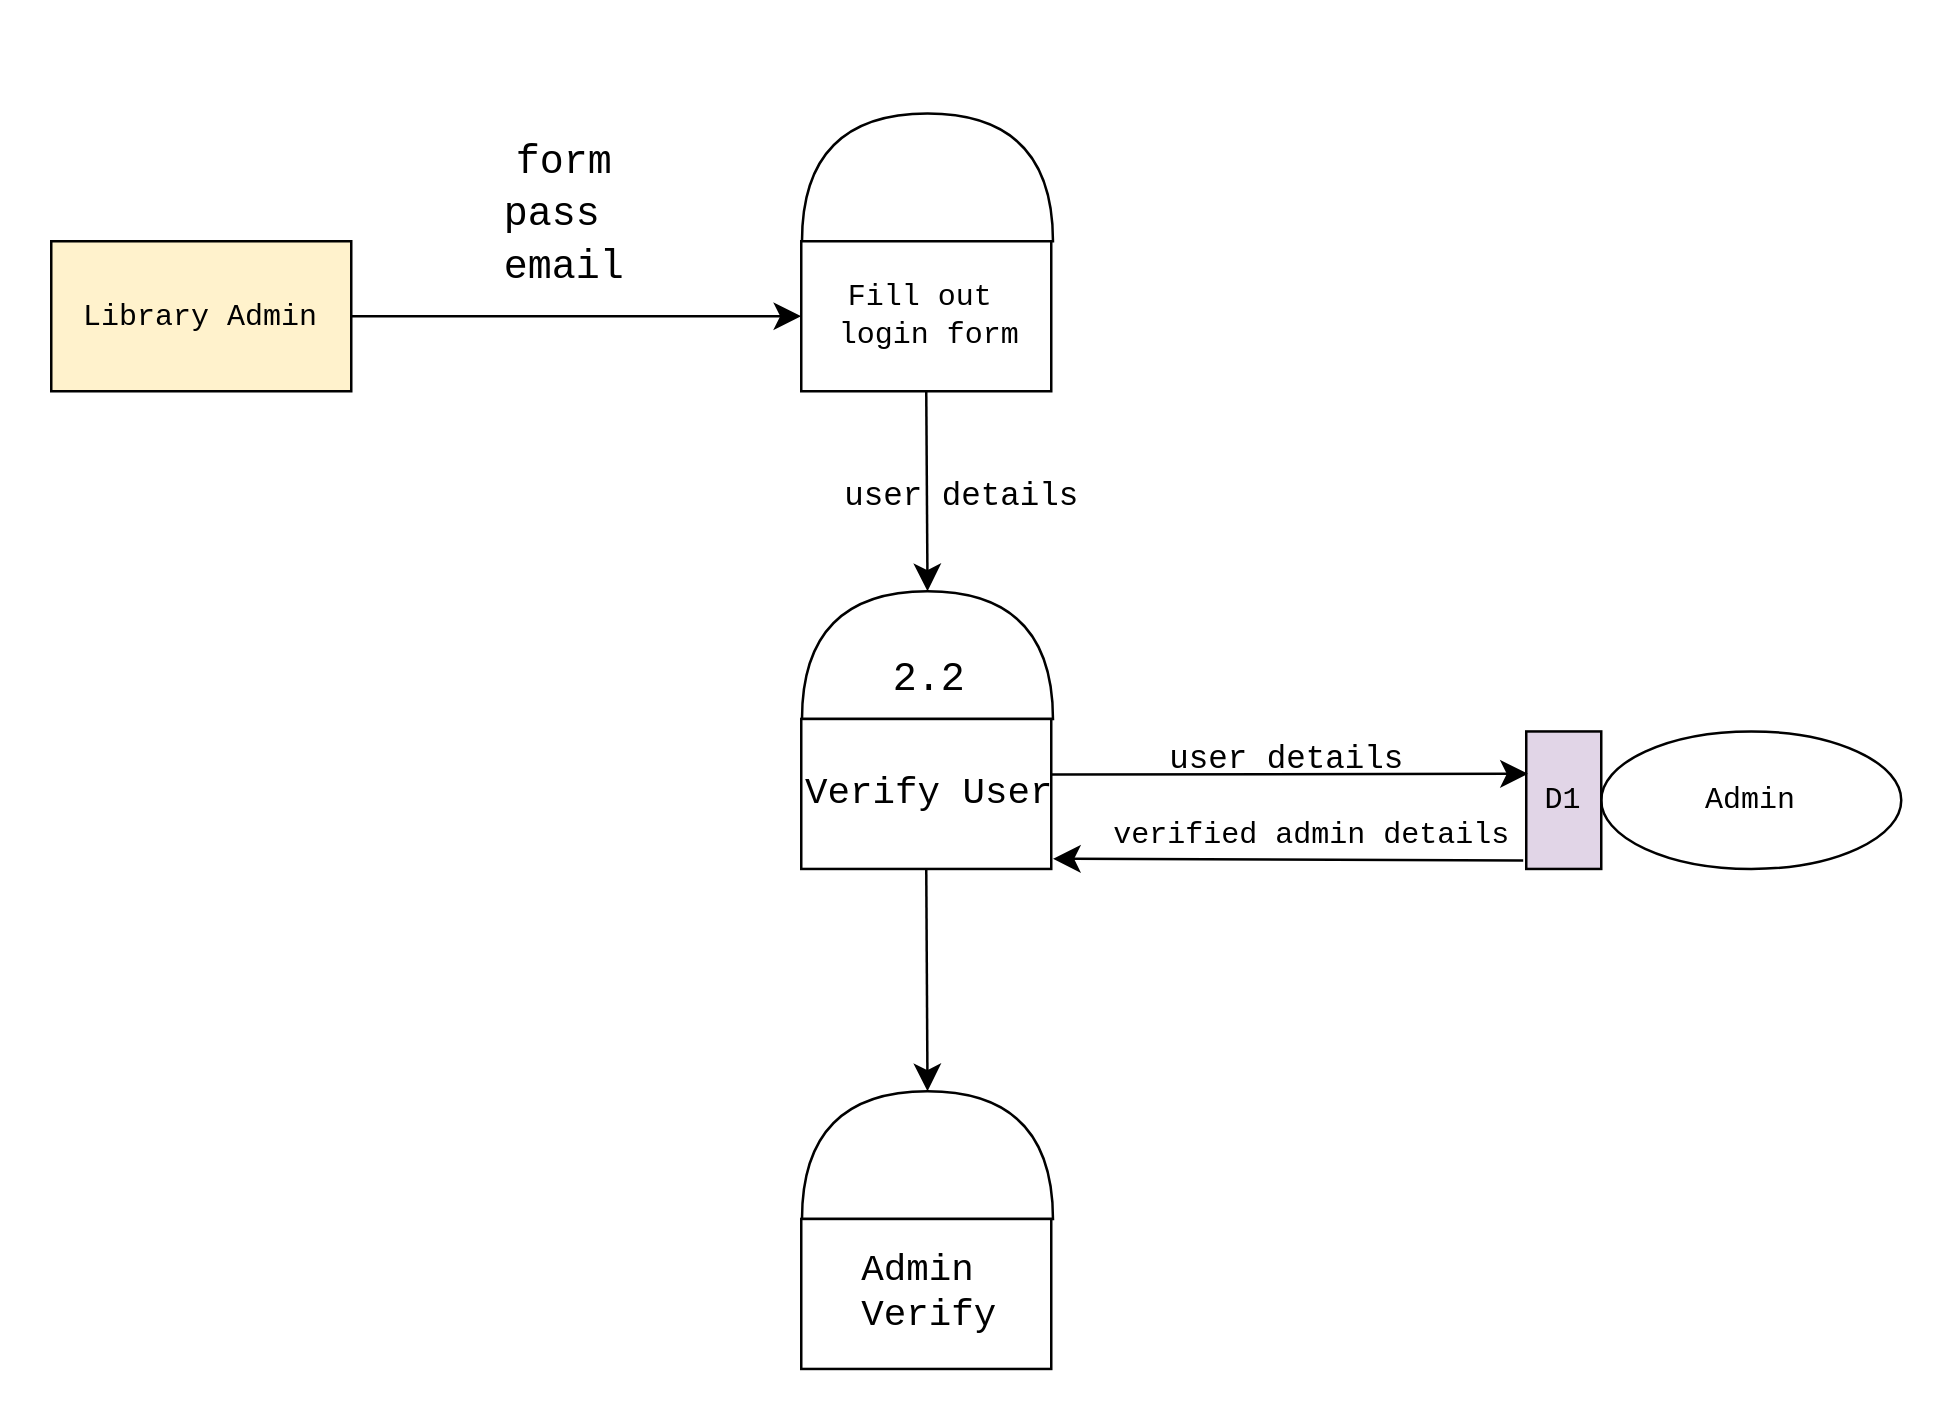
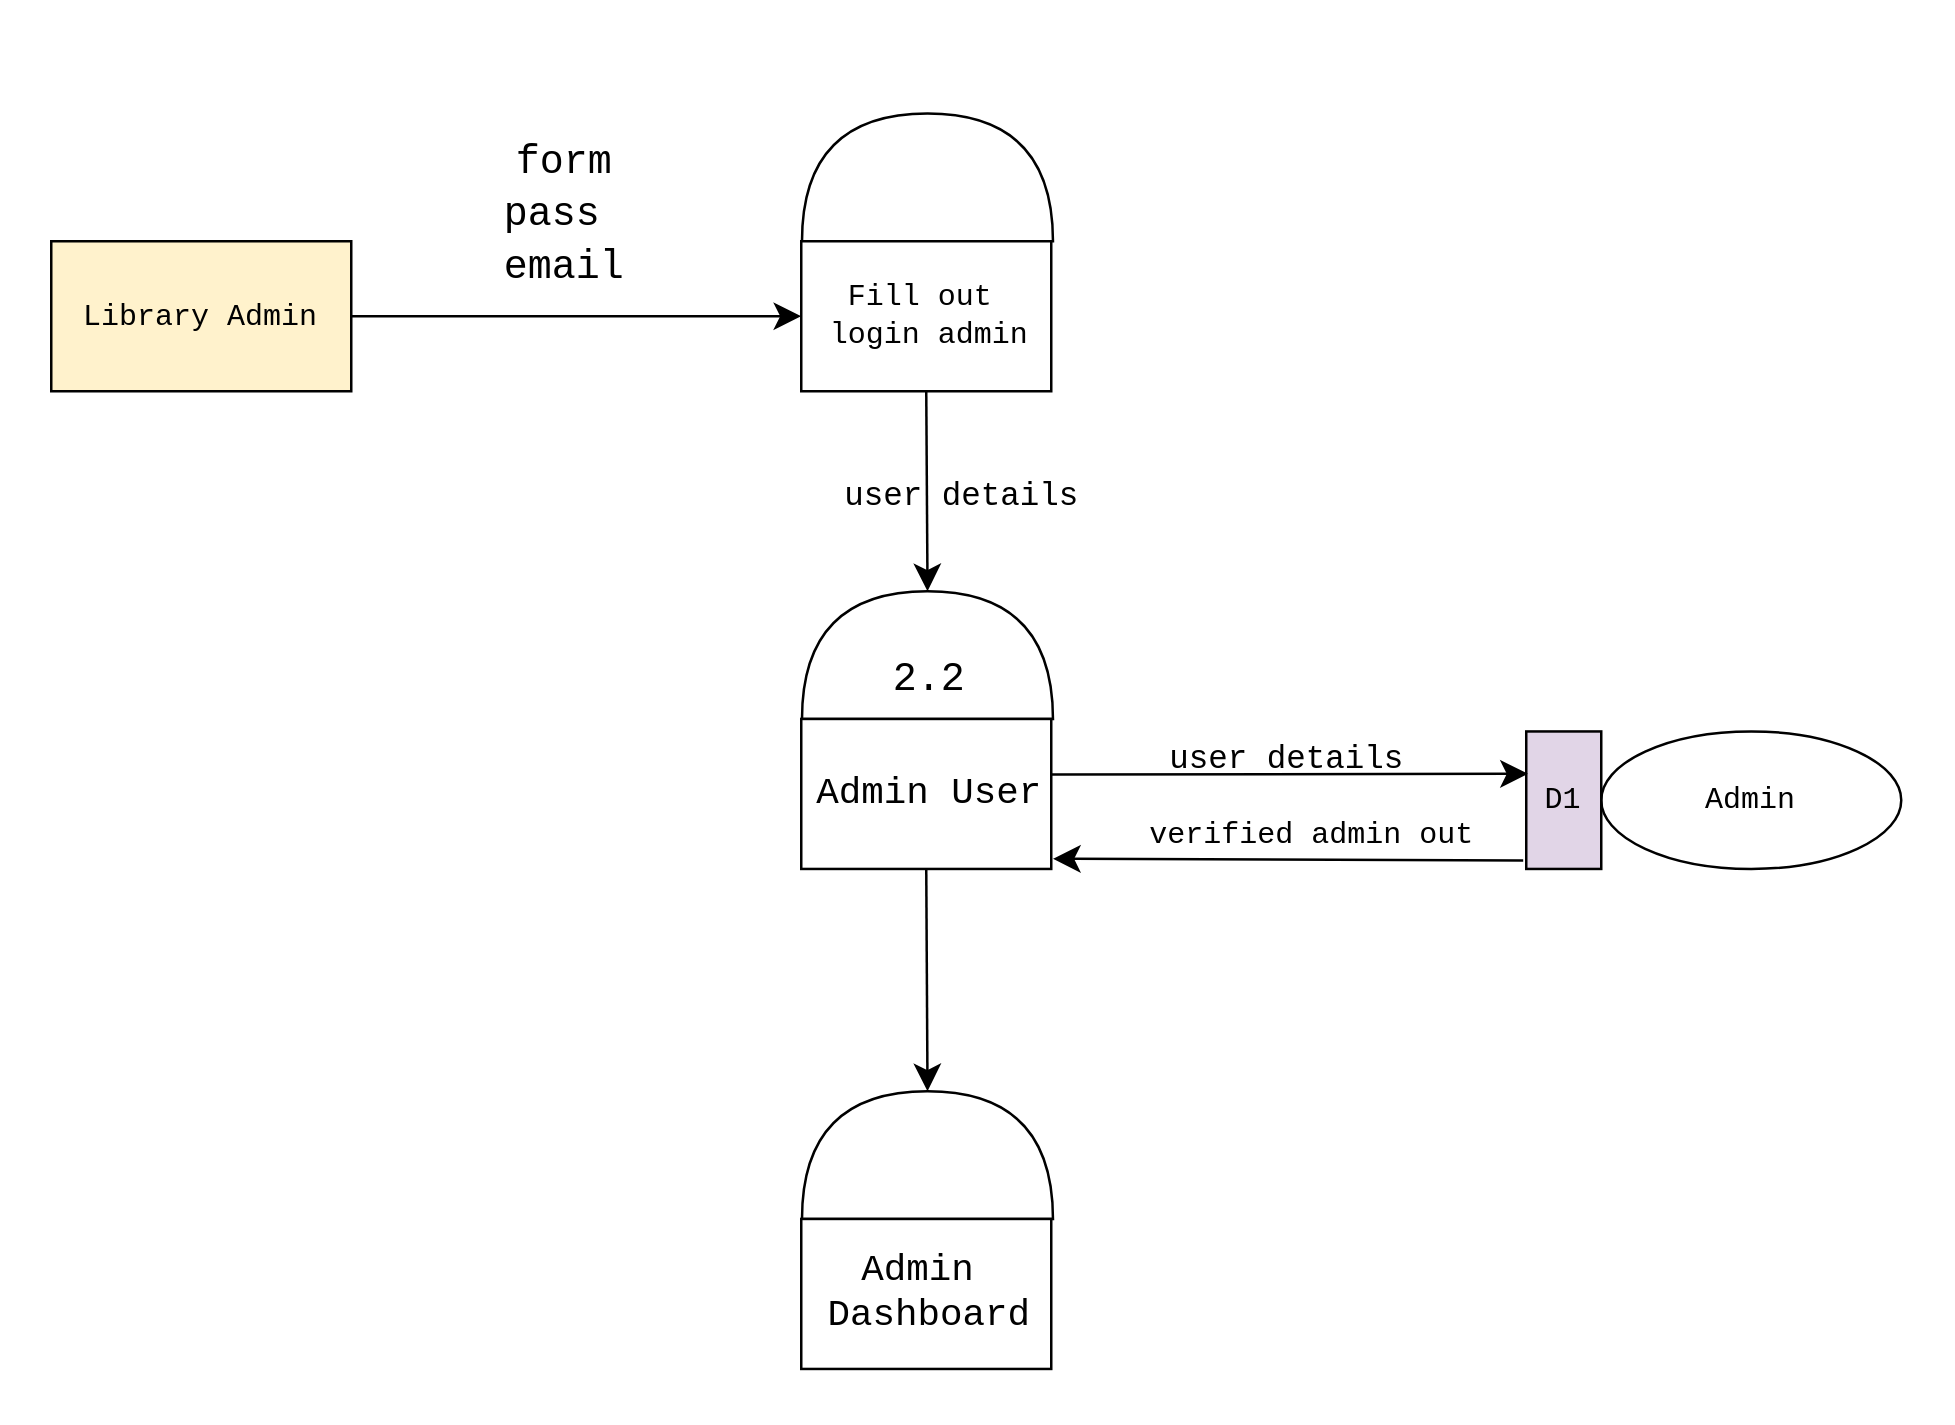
(930, 316) -> (930, 316)
(930, 794) -> (930, 794)
(1313, 829) -> (1313, 829)
(930, 1294) -> (930, 1294)
